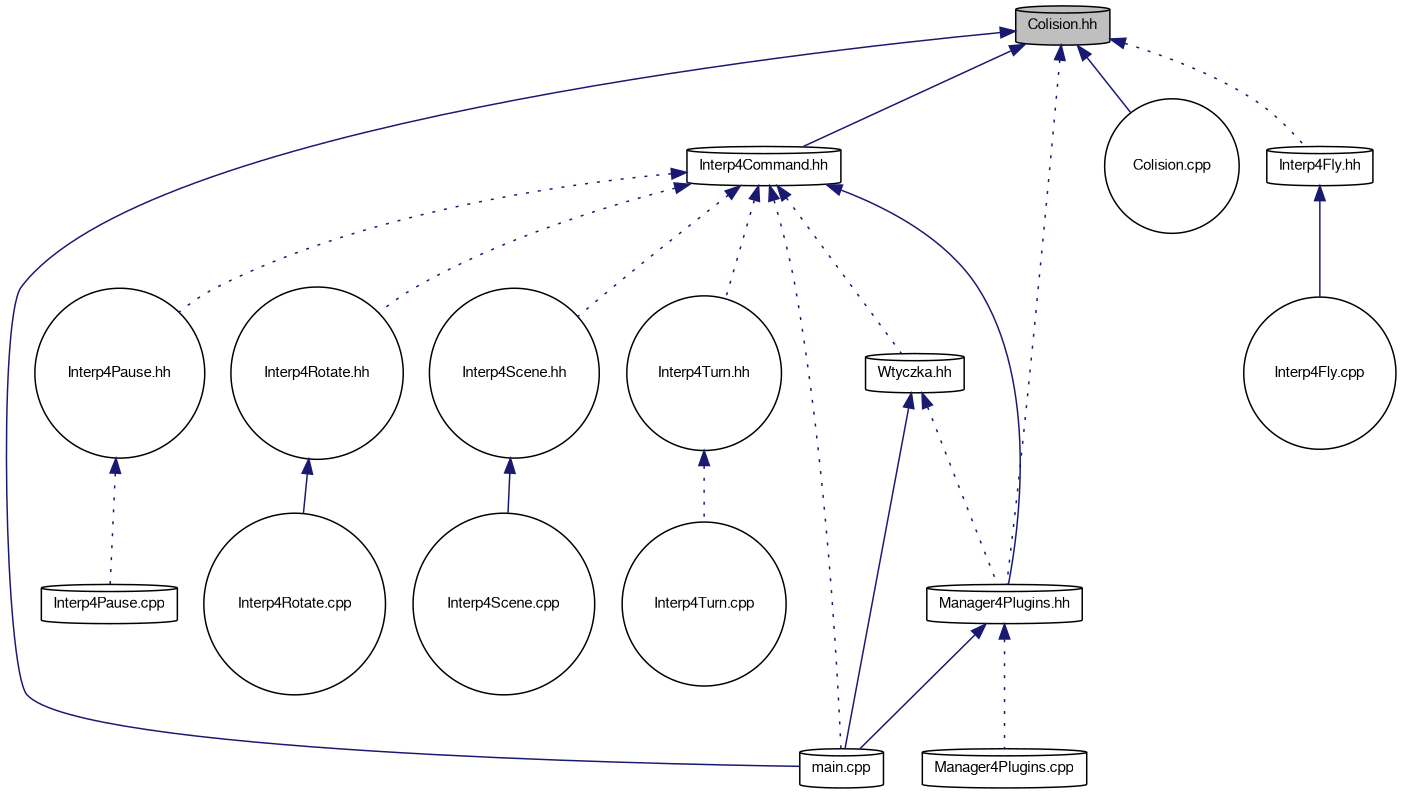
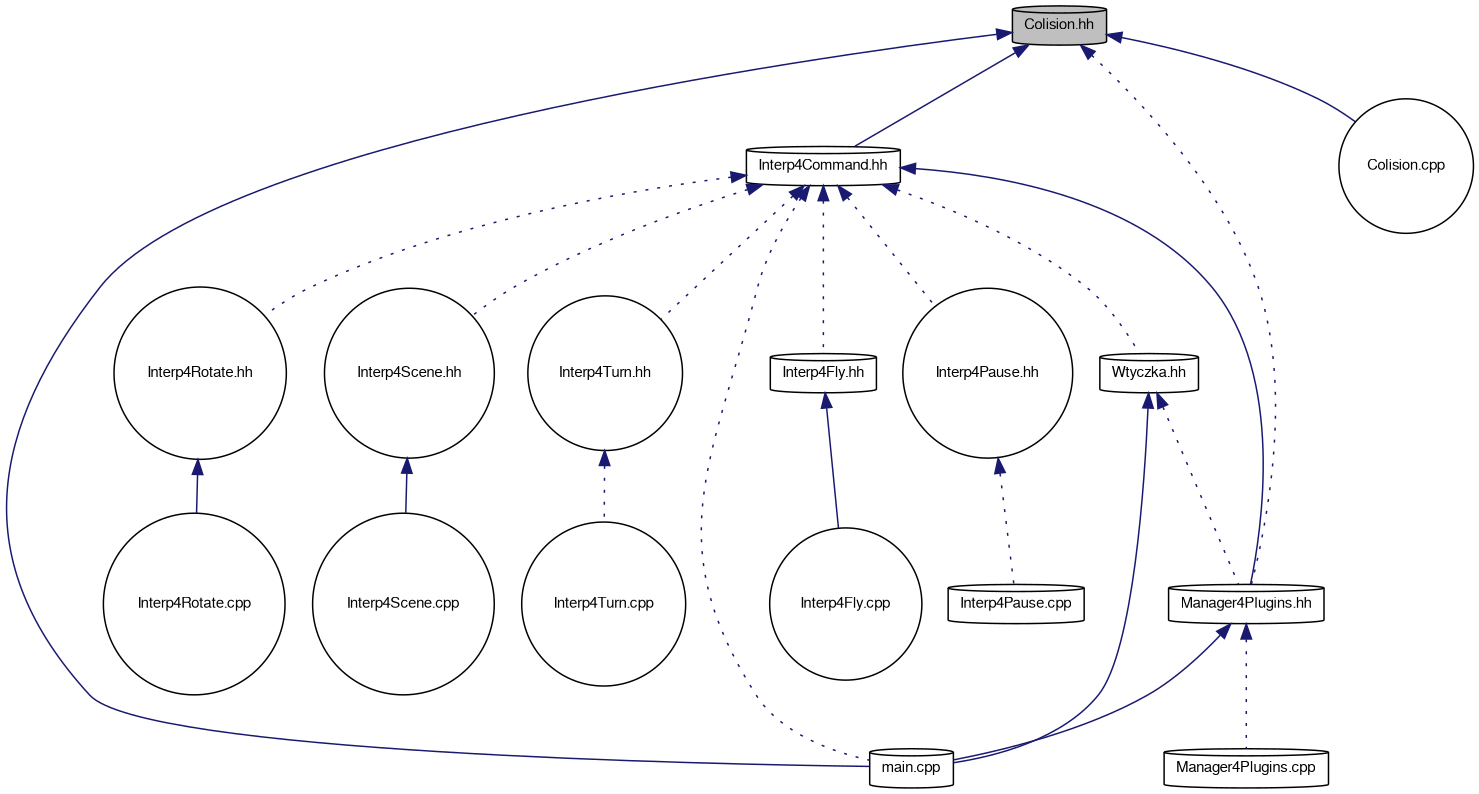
(1223, 82) -> (823, 277)
